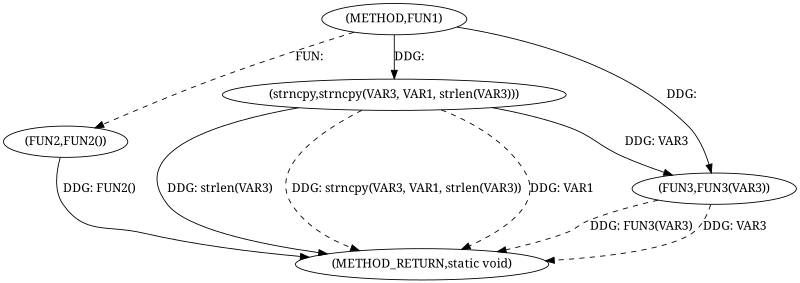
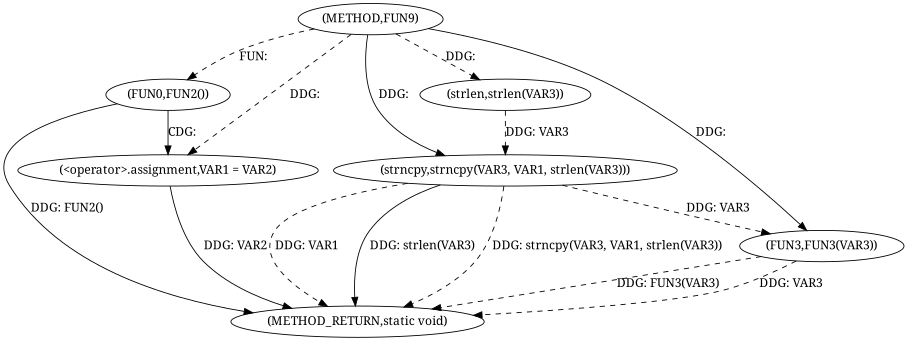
(394, 19) -> (371, 19)
none -> (505, 95)
(581, 133) -> (662, 209)
(66, 142) -> (168, 95)
none -> (168, 170)
